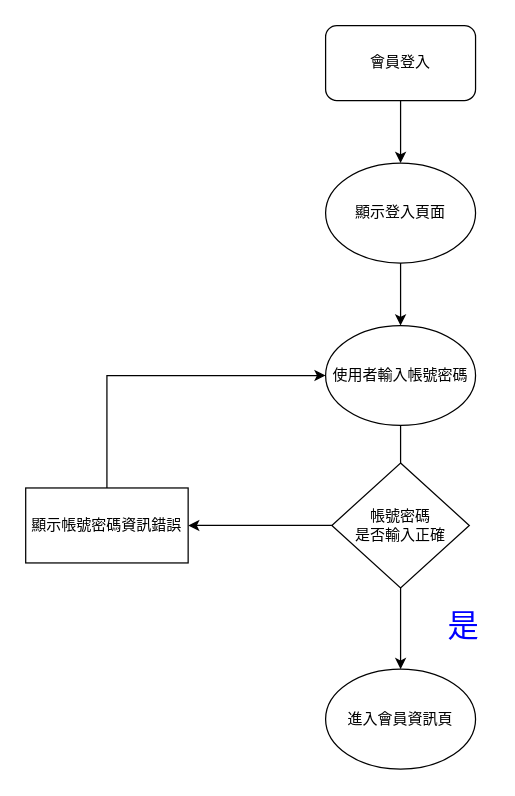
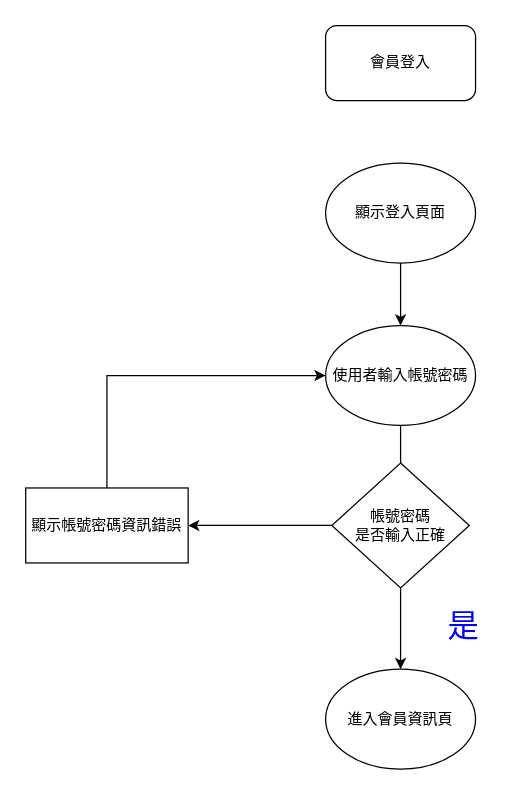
(401, 128) -> none
